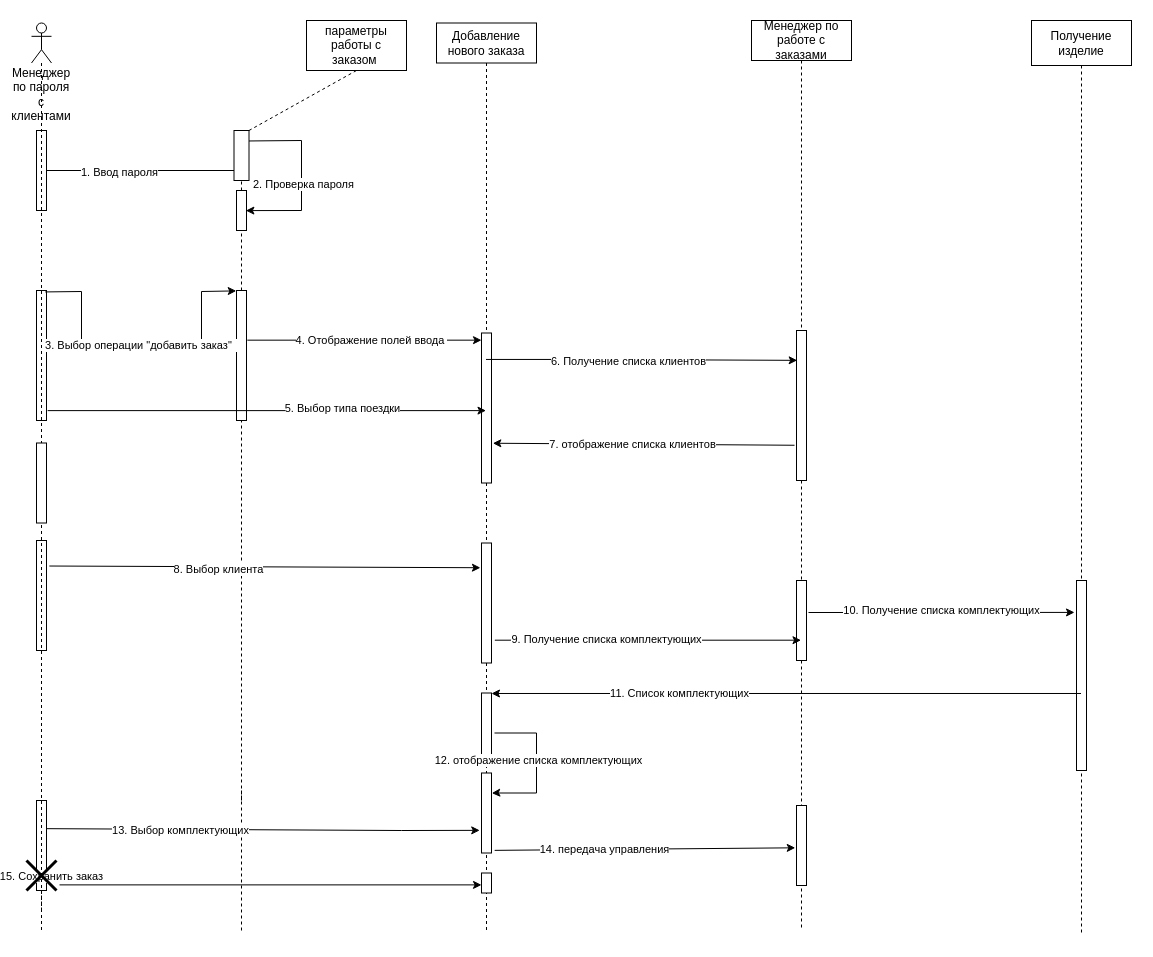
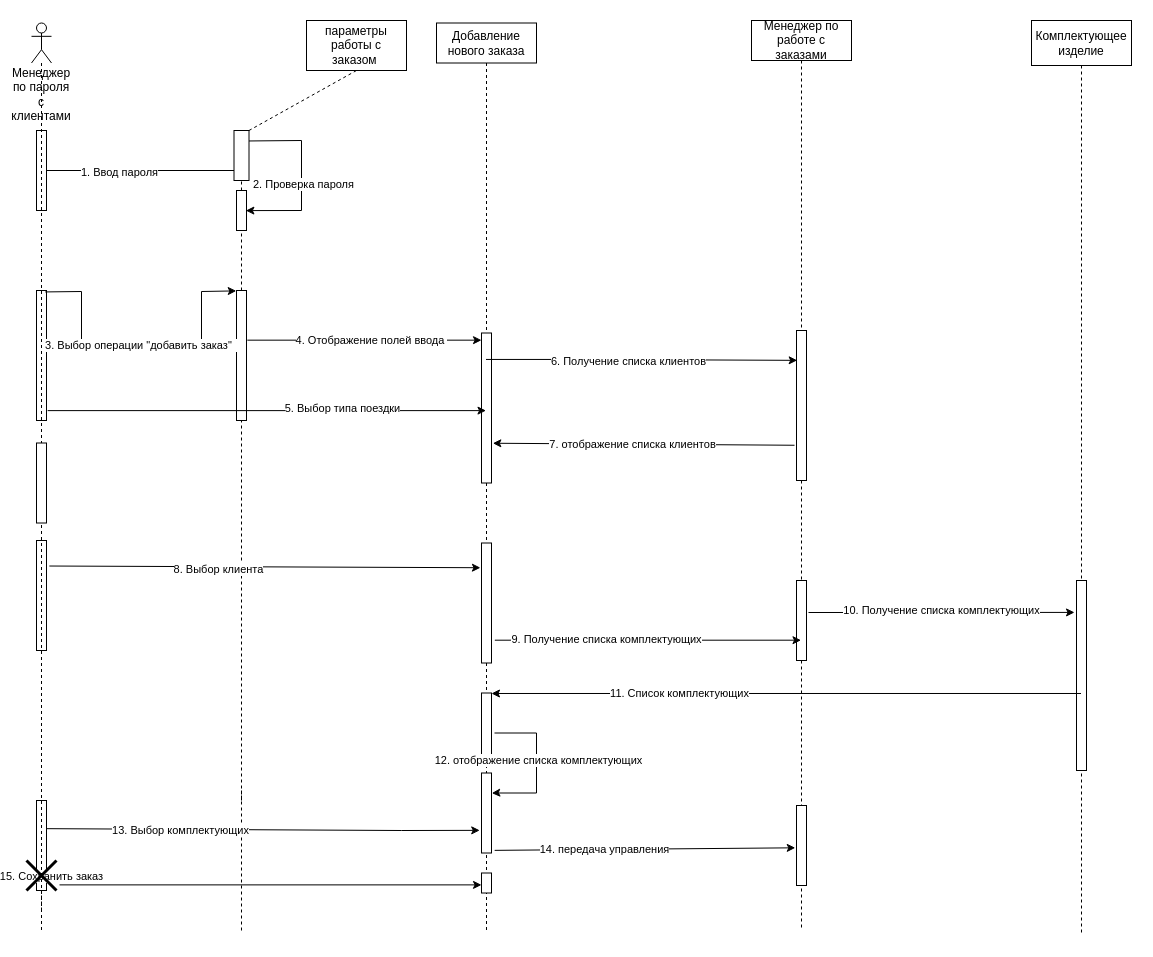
(1082, 44) -> (1082, 44)
